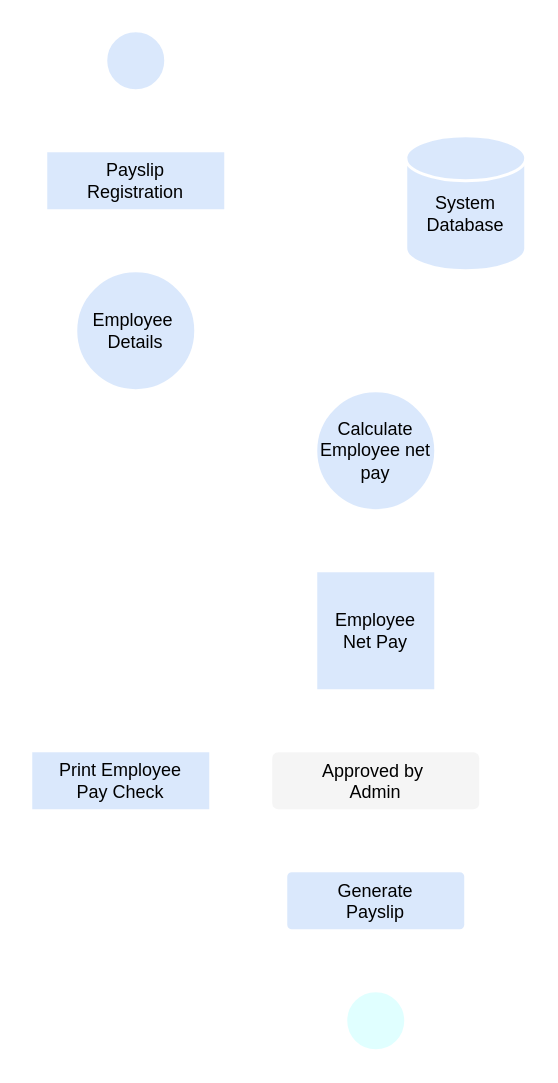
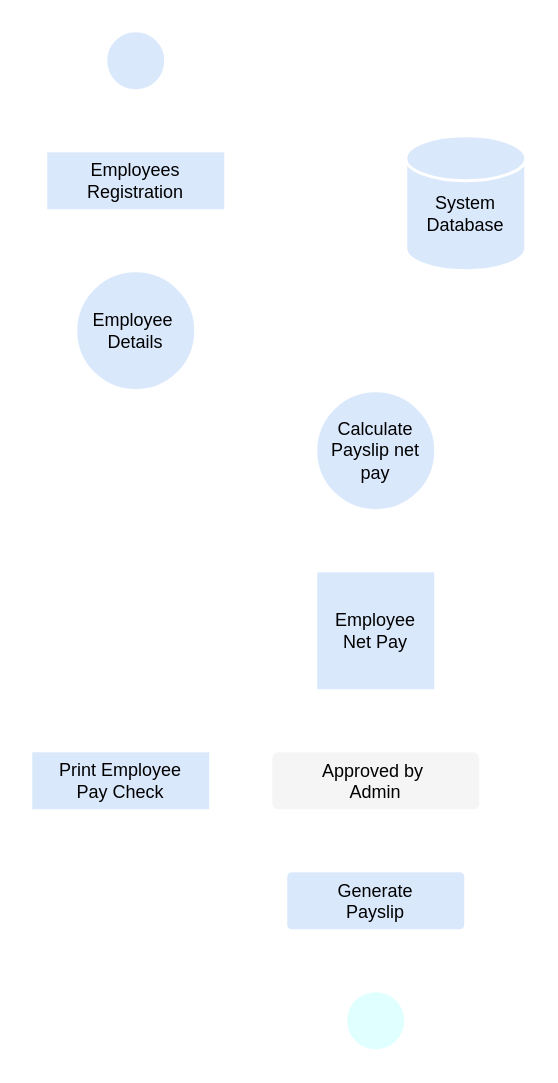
(136, 181) -> (136, 181)
(376, 451) -> (376, 451)
